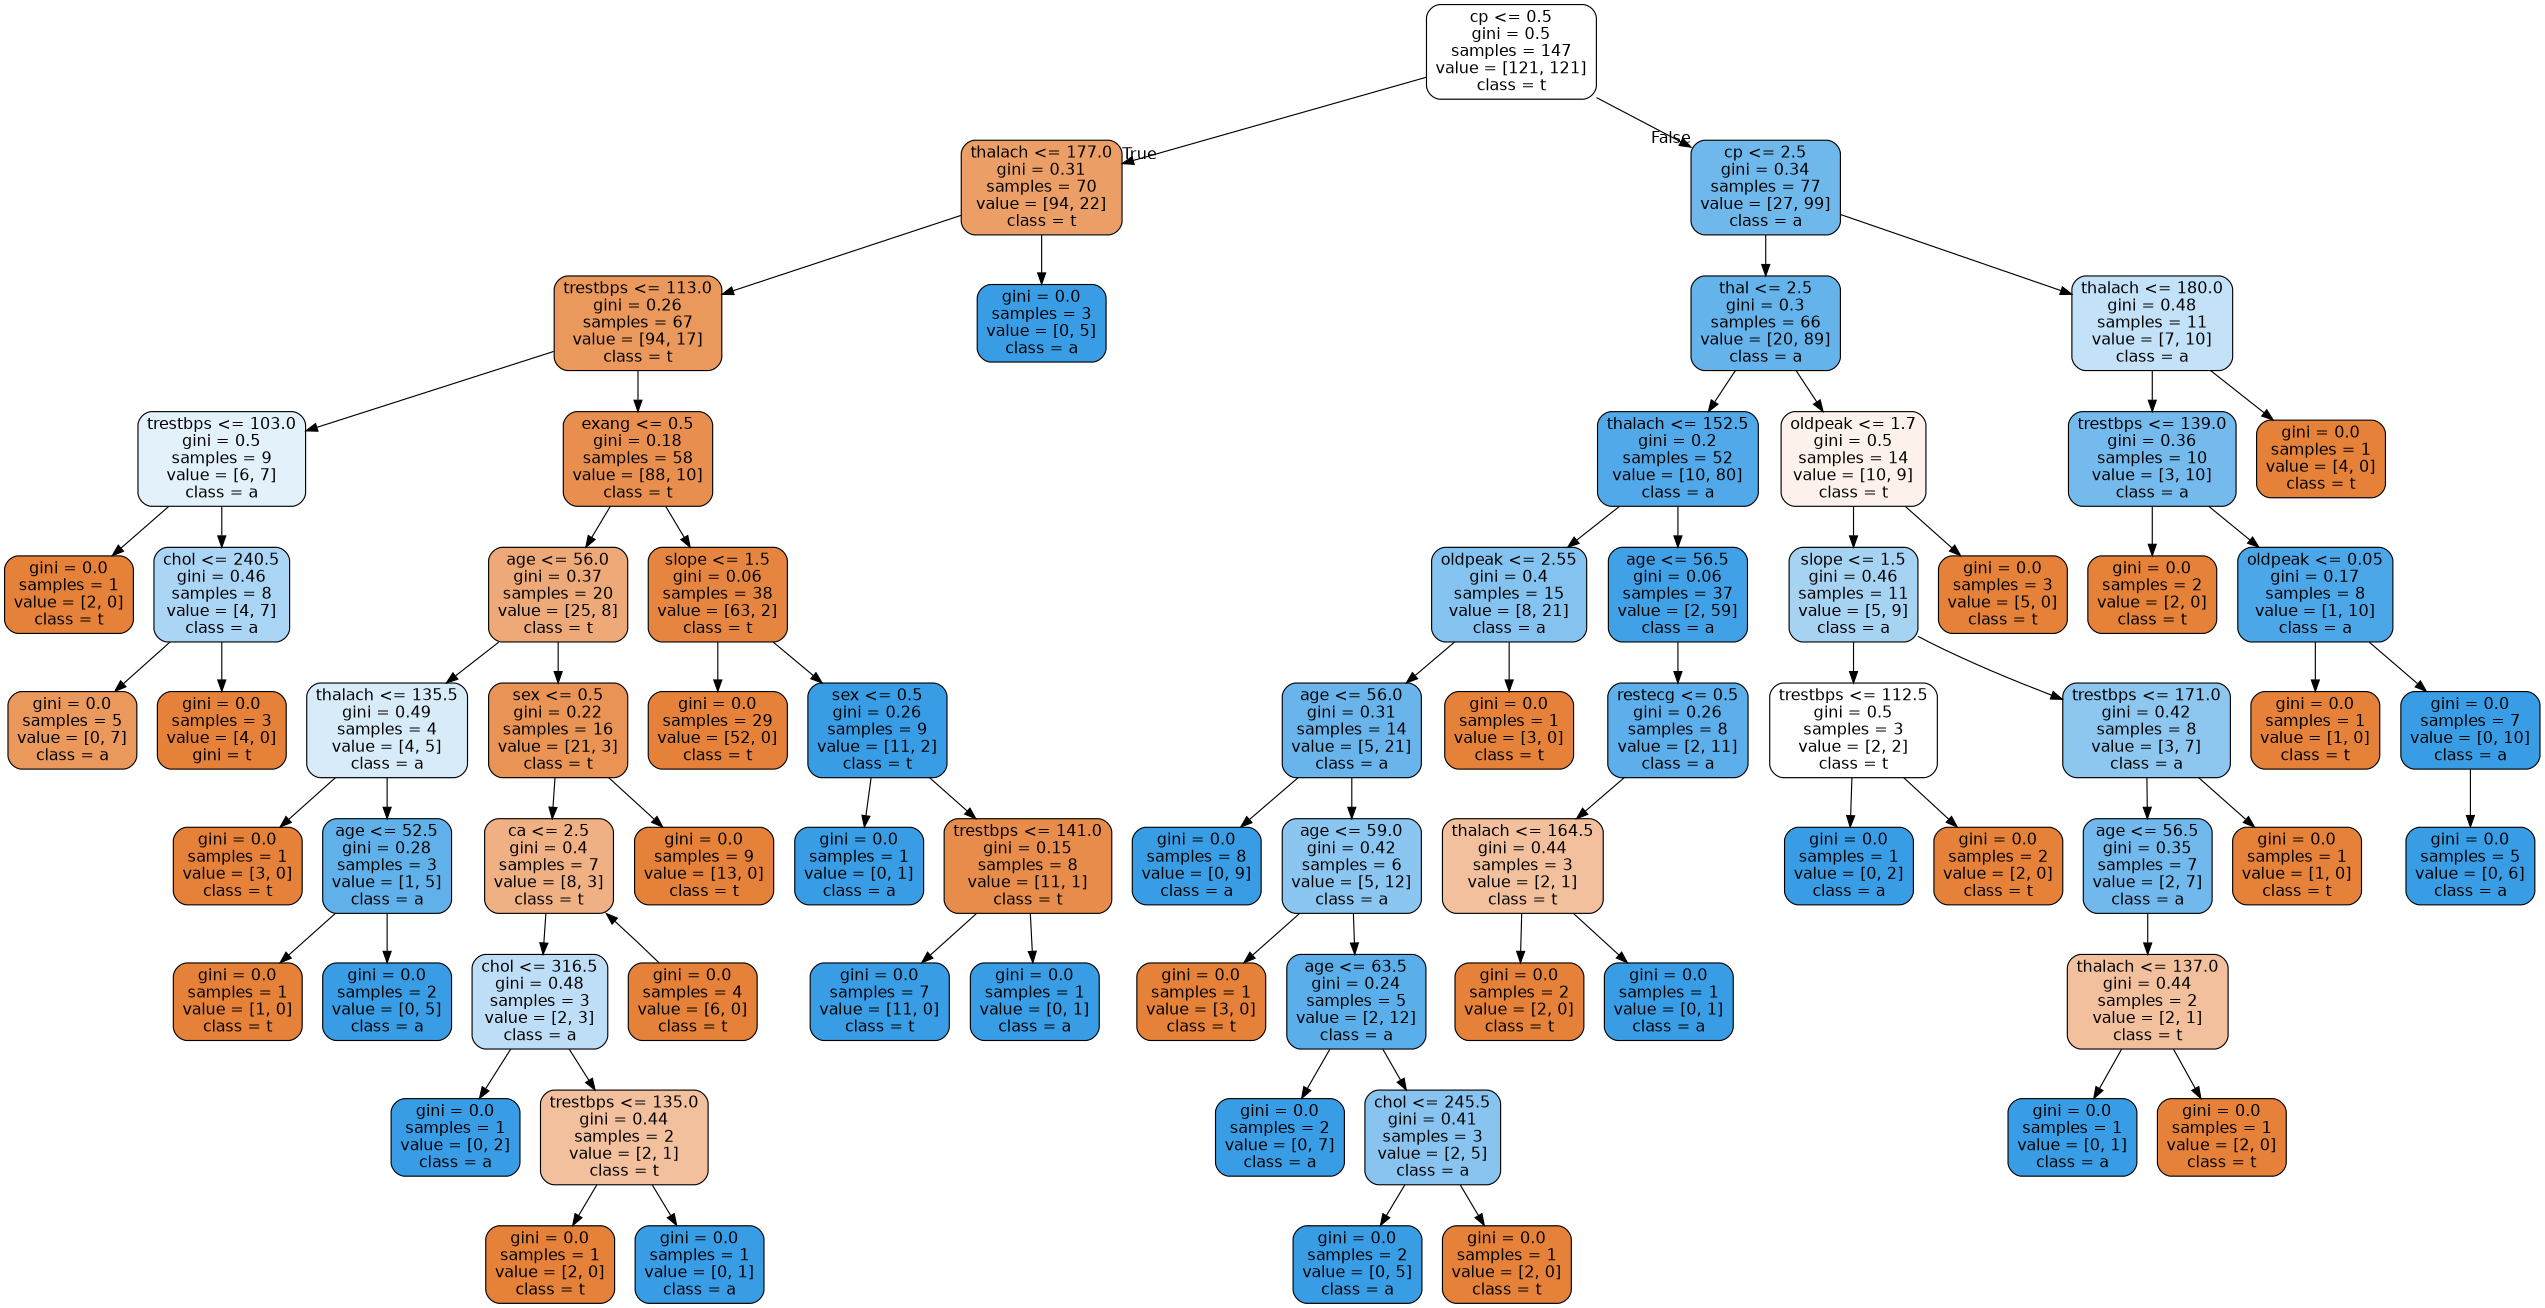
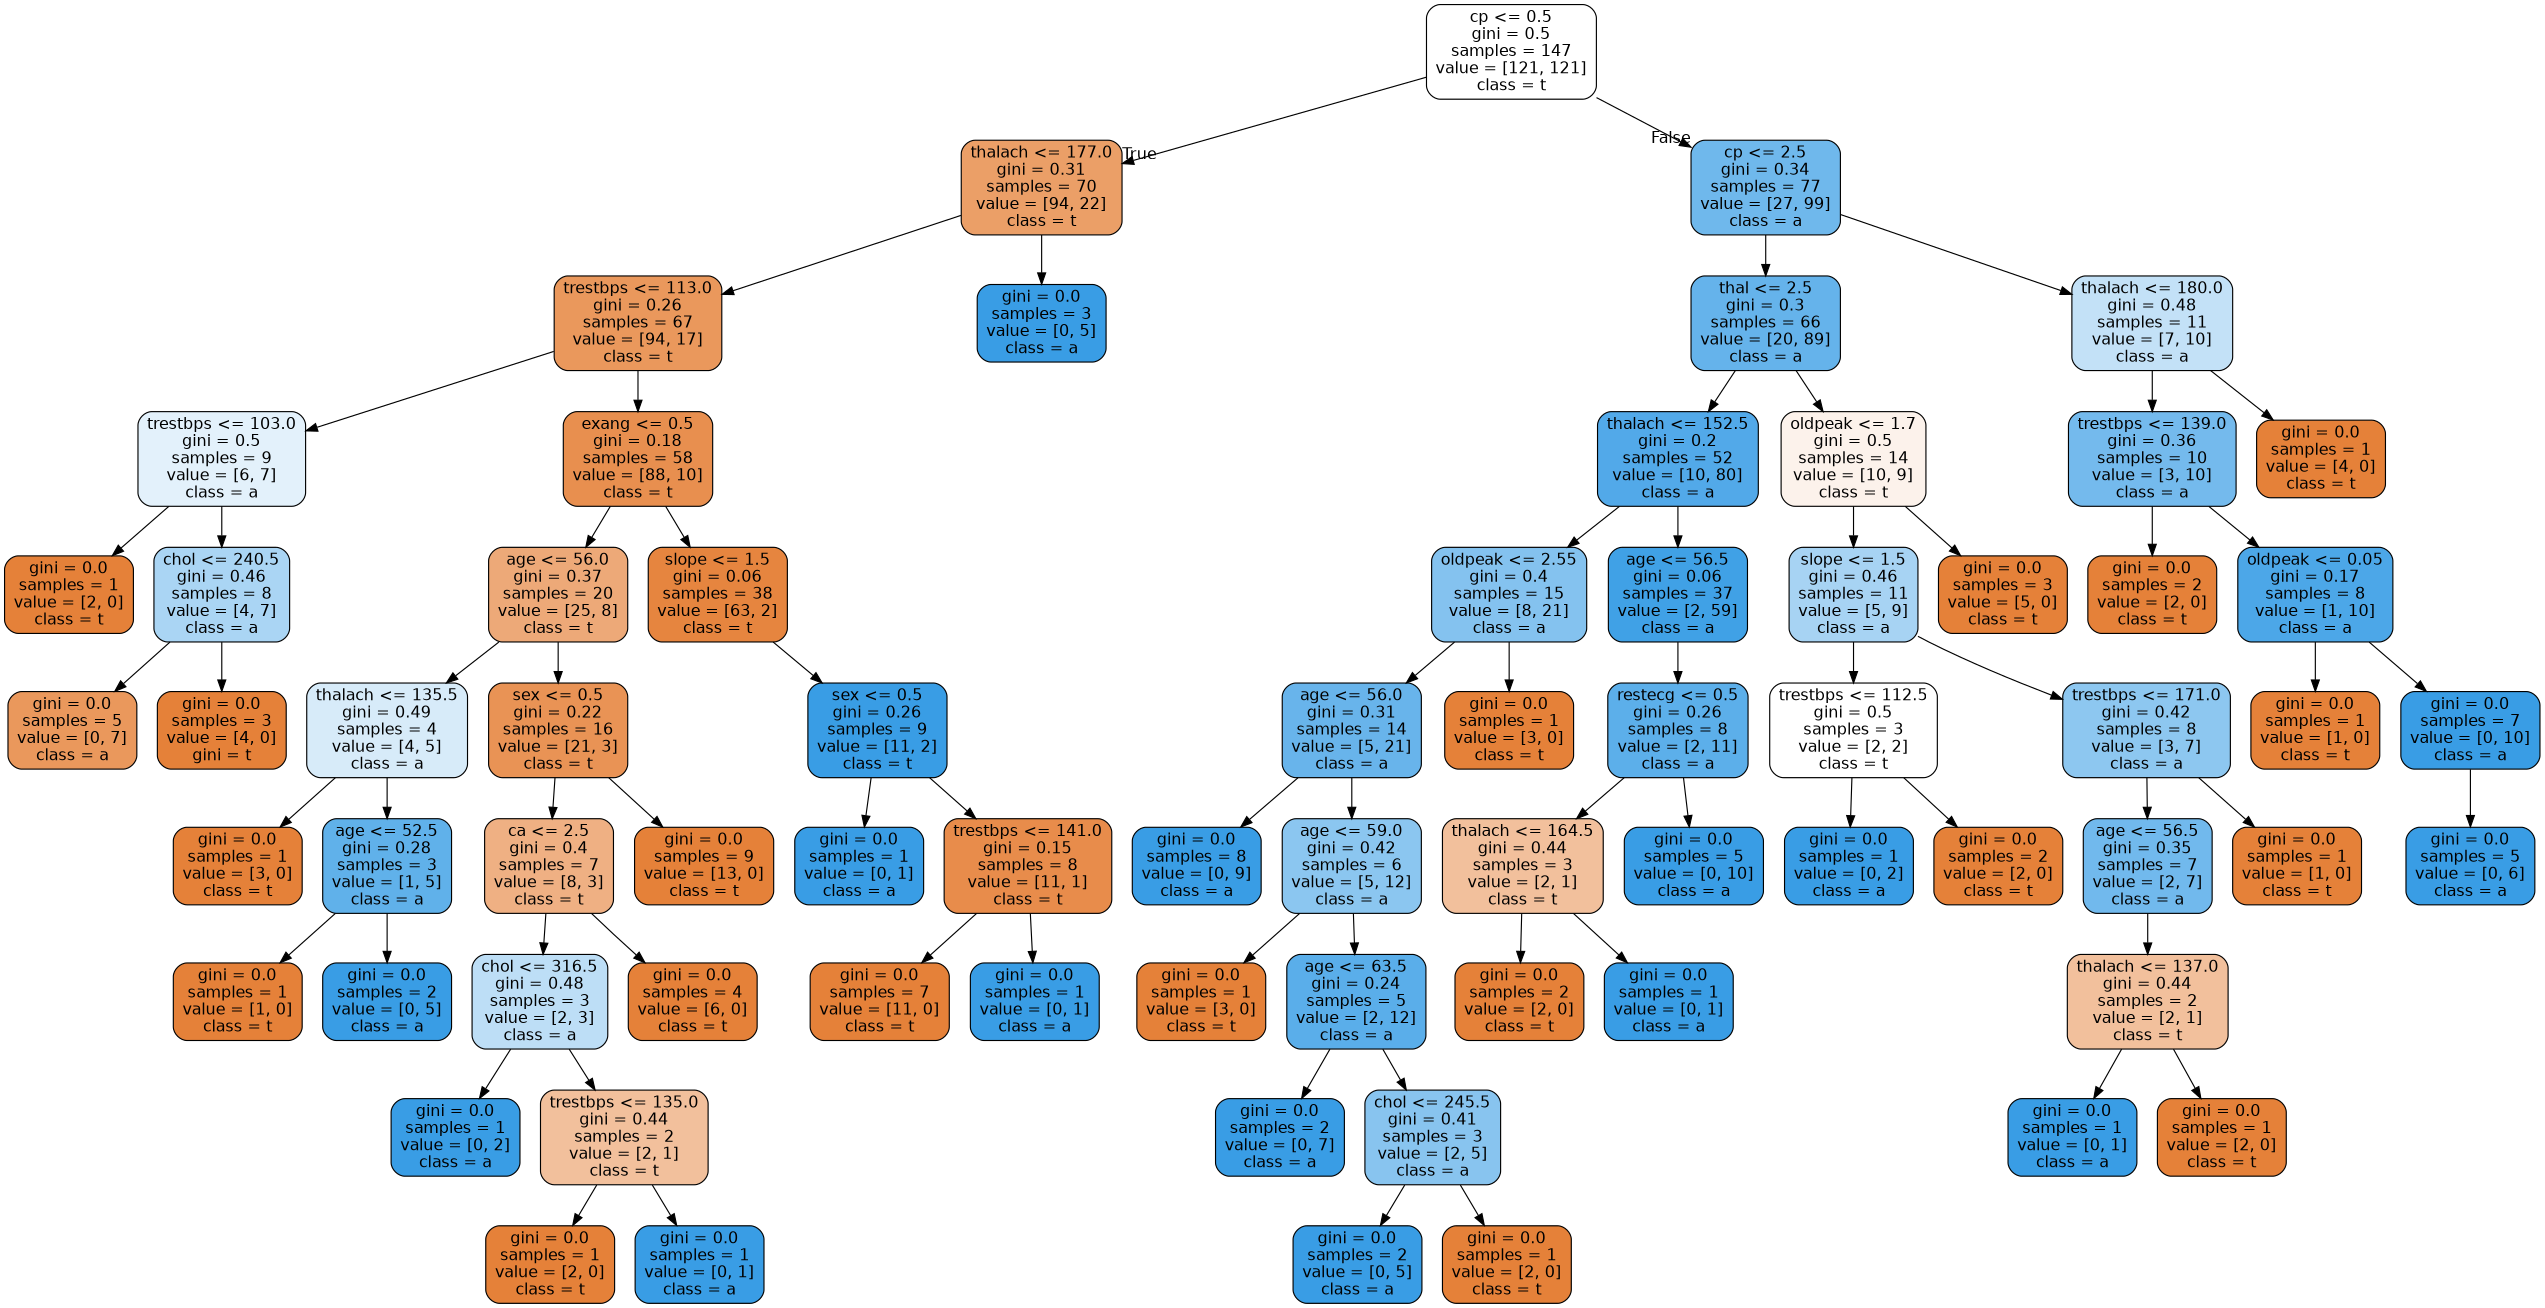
(718, 730) -> none
none -> (1694, 866)
(637, 942) -> (614, 934)
(880, 1002) -> (880, 1002)
